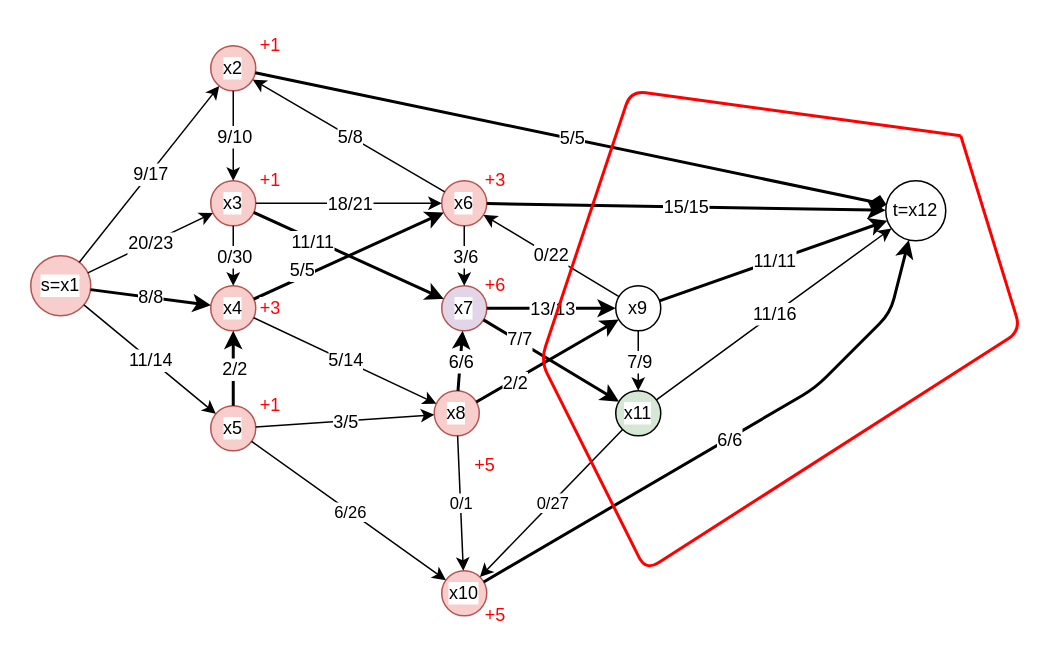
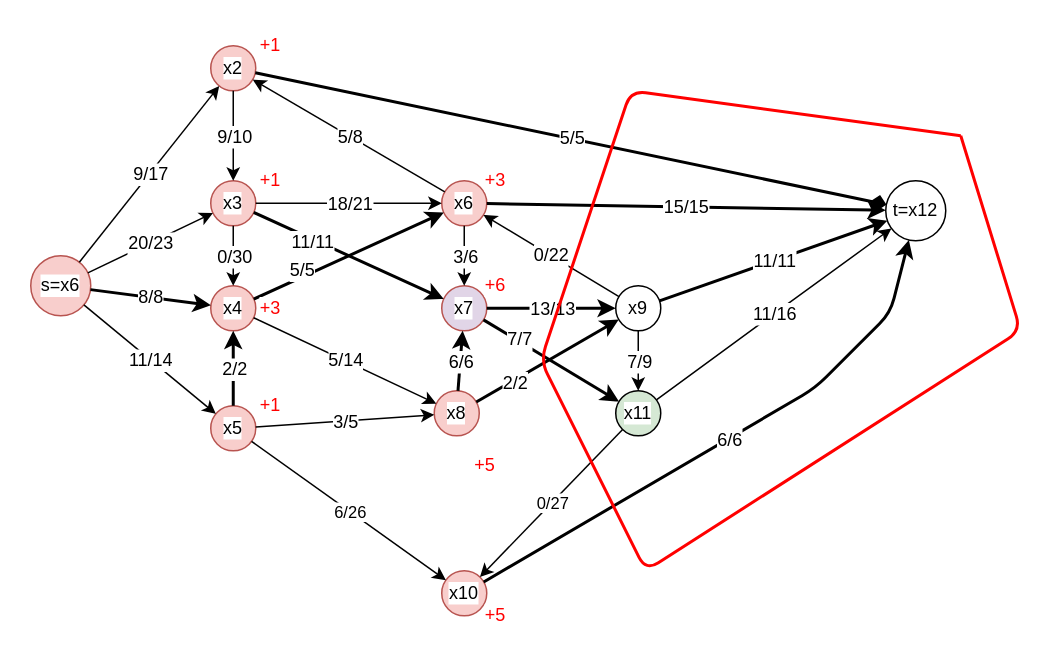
(61, 286) -> (61, 286)
(460, 498) -> none
